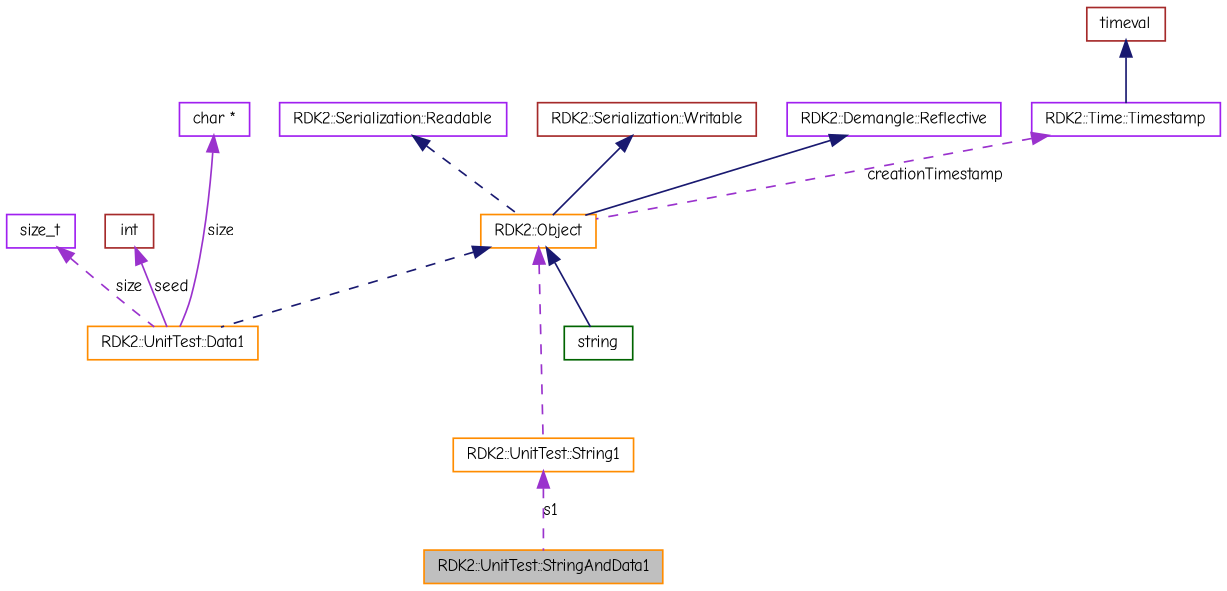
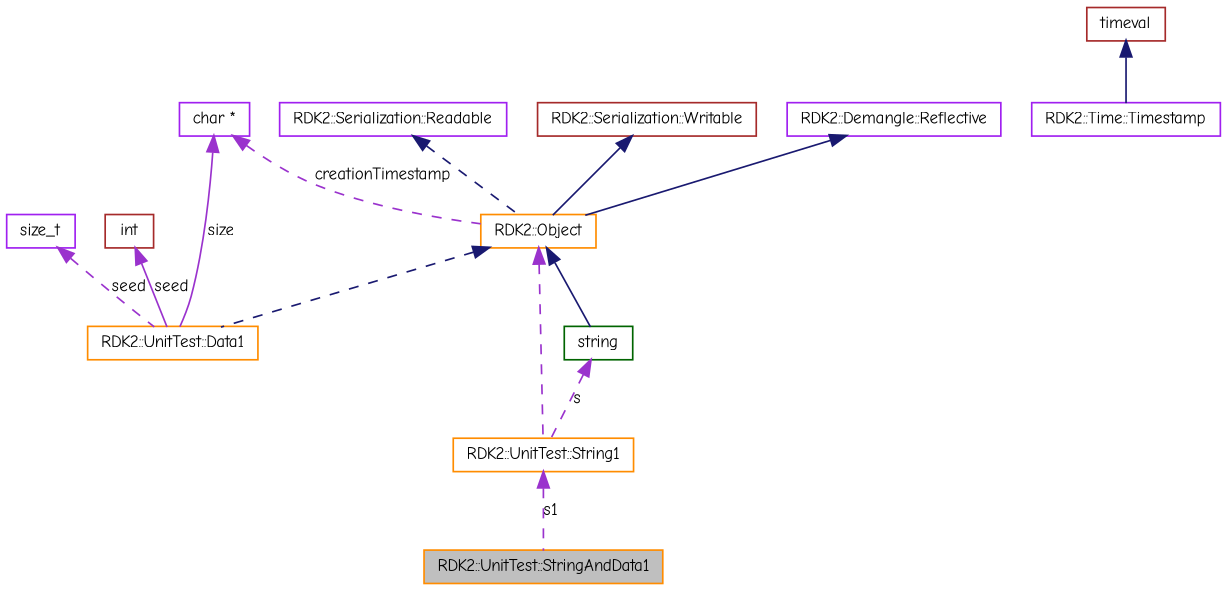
(814, 179) -> (358, 199)
(129, 287) -> (129, 287)
none -> (567, 407)
